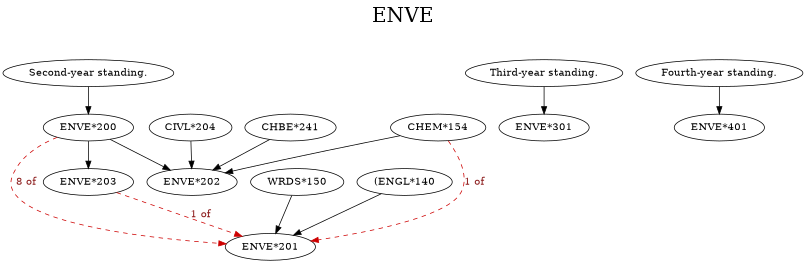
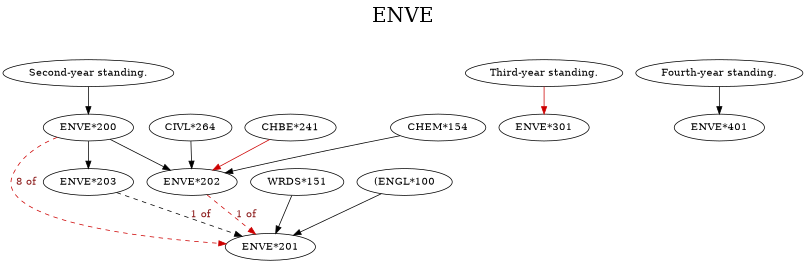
(544, 97) -> (544, 97)
(191, 128) -> (191, 128)
(245, 153) -> (245, 153)
(297, 182) -> (297, 182)
(405, 182) -> (405, 182)
(176, 213) -> (176, 213)
(420, 217) -> (228, 212)
